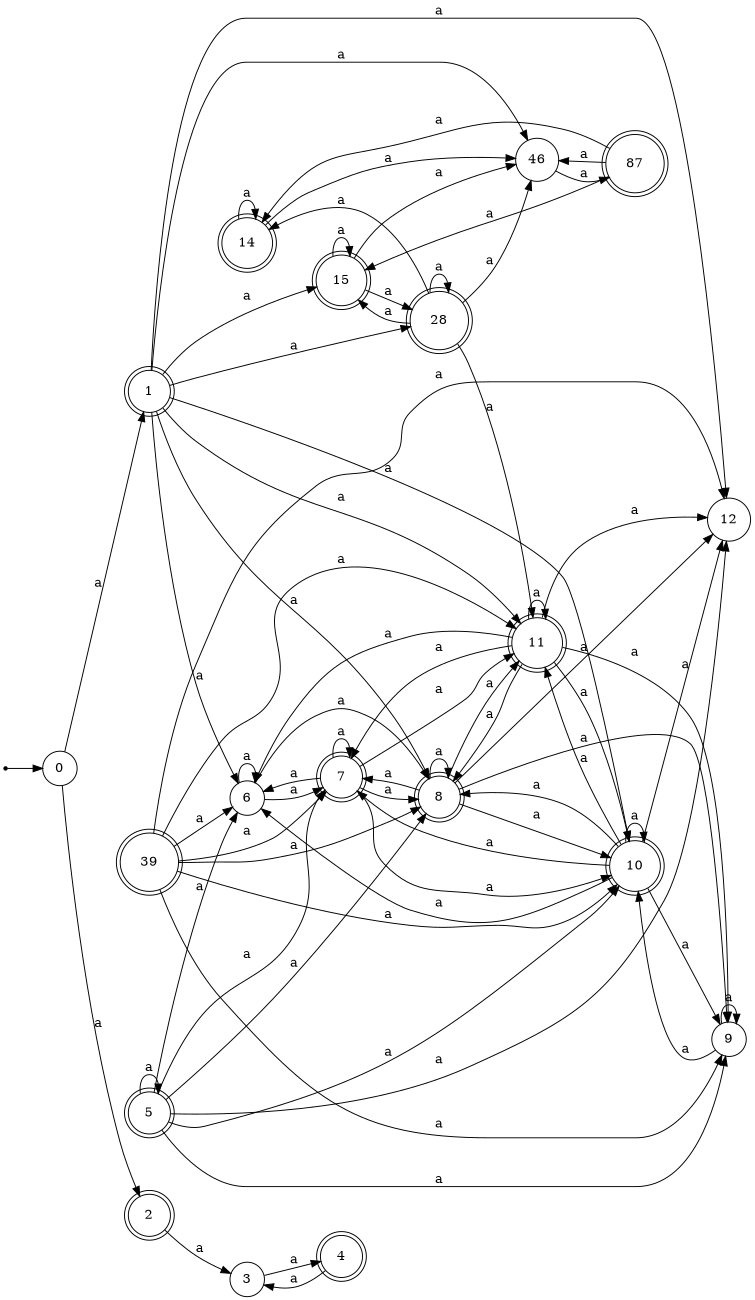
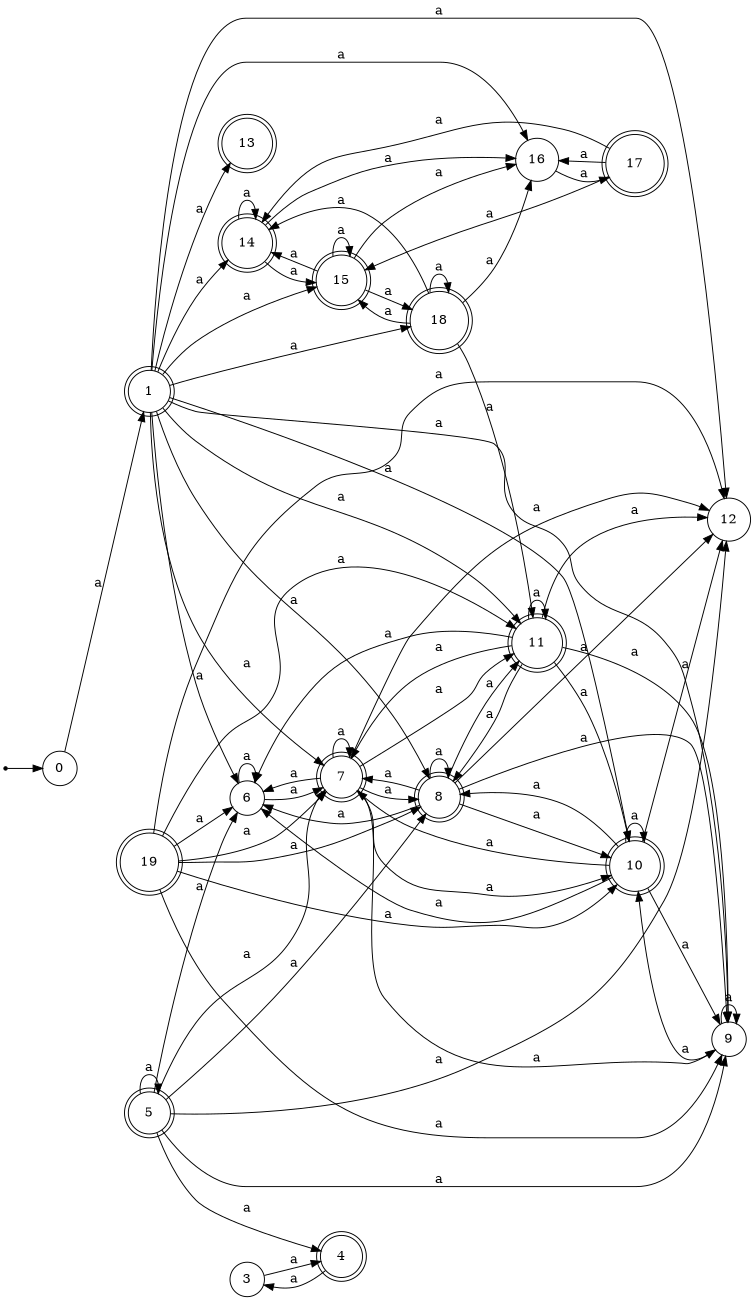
none -> (247, 144)
(537, 160) -> (537, 160)
(635, 164) -> (635, 164)
none -> (299, 264)
none -> (284, 276)
none -> (184, 316)
(439, 321) -> (439, 321)
none -> (481, 562)
none -> (574, 574)
none -> (186, 609)
(335, 709) -> (346, 824)
(579, 763) -> none
(149, 862) -> (149, 862)
none -> (434, 1043)
(410, 1050) -> (216, 1213)
(149, 1215) -> none
